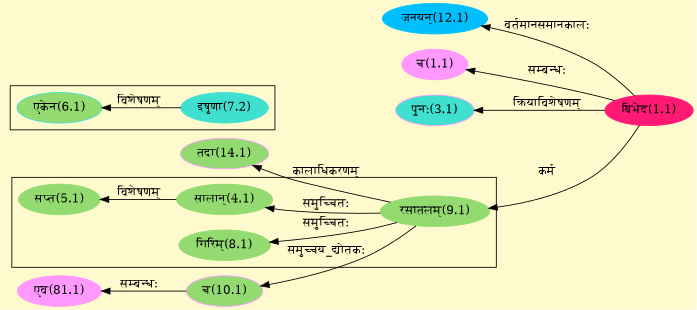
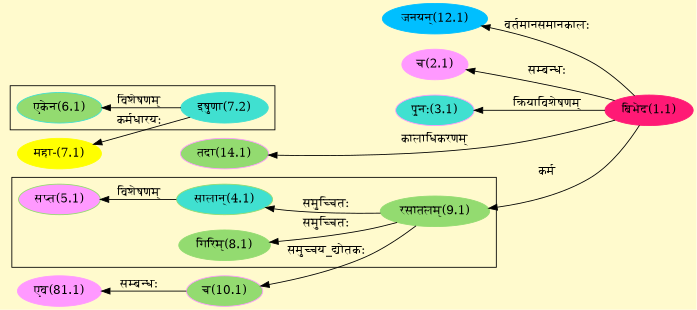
(435, 64) -> (435, 64)
none -> (59, 154)
(325, 188) -> (448, 151)
(59, 199) -> (59, 199)
(225, 199) -> (225, 199)
